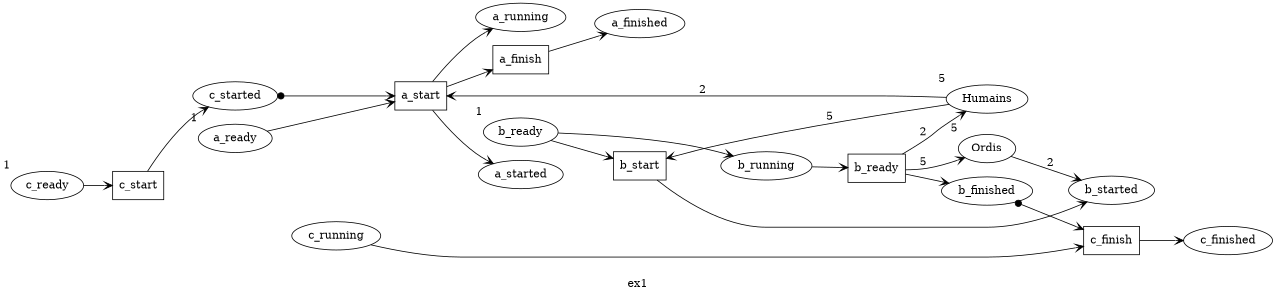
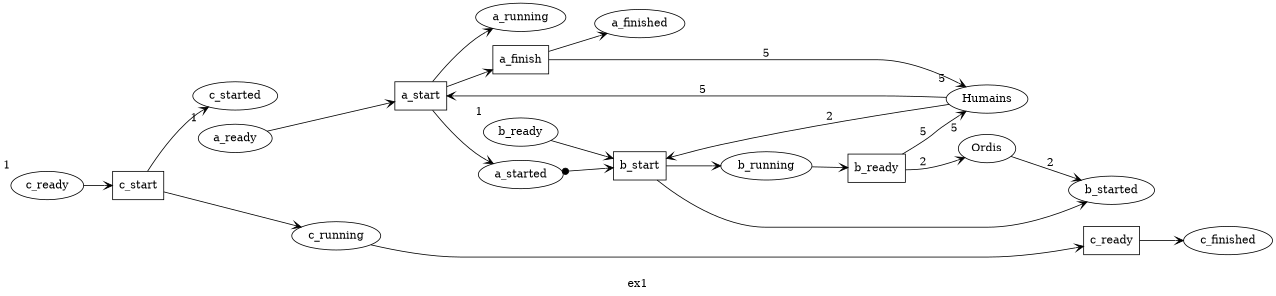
none -> (756, 60)
(703, 90) -> (703, 90)
(336, 96) -> none
(830, 117) -> (830, 117)
(923, 132) -> (923, 132)
(642, 139) -> (689, 166)
(923, 162) -> (923, 162)
none -> (587, 170)
(987, 191) -> none
none -> (229, 209)
(1112, 241) -> (1112, 241)
